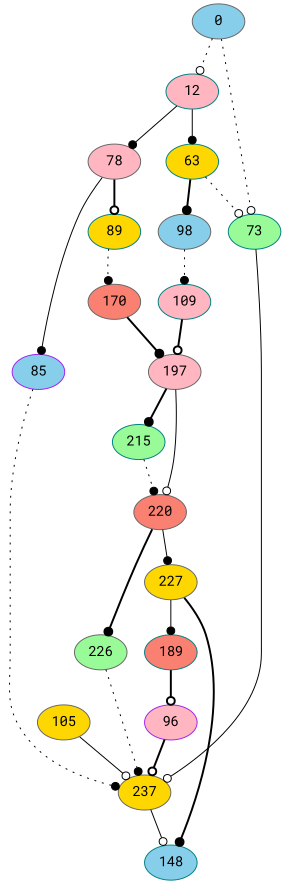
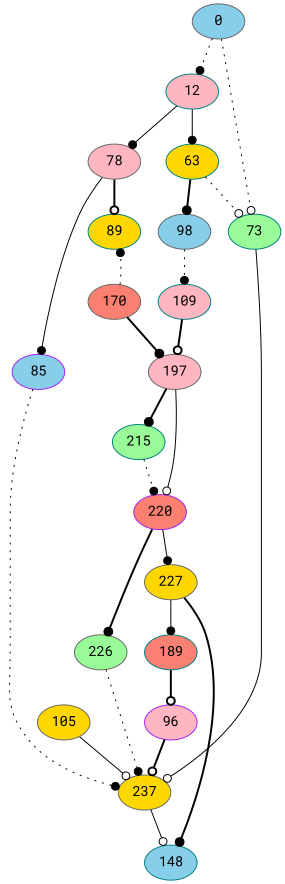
(207, 53) -> (207, 53)
(108, 263) -> (121, 271)
(160, 512) -> (160, 512)
